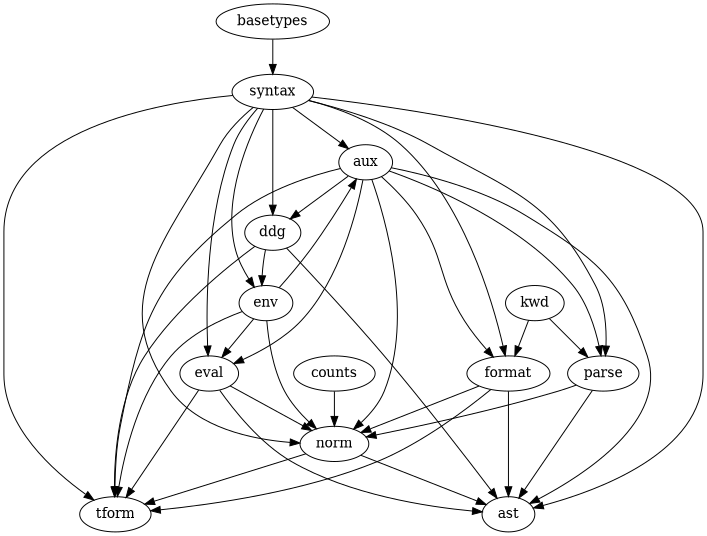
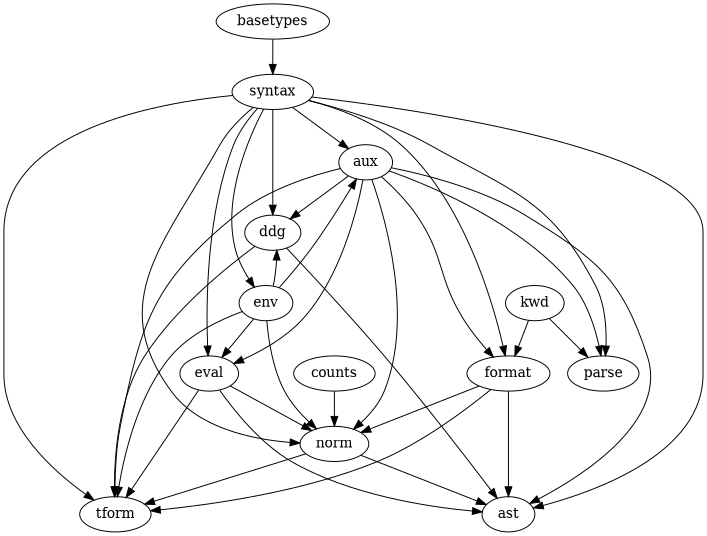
(263, 263) -> (275, 273)
(477, 413) -> none
(558, 440) -> none
